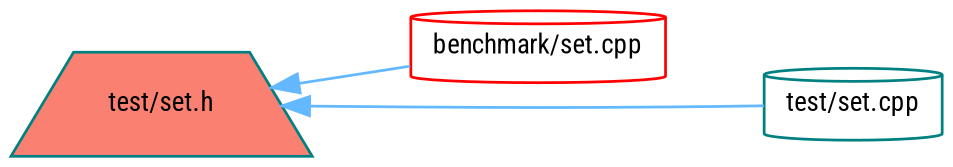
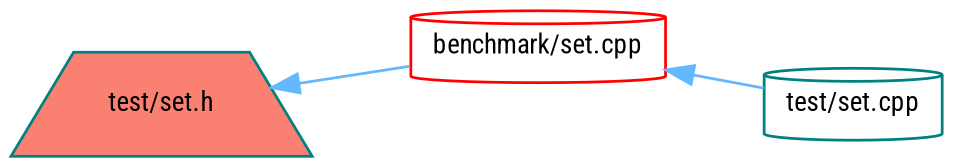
(537, 108) -> (729, 82)
